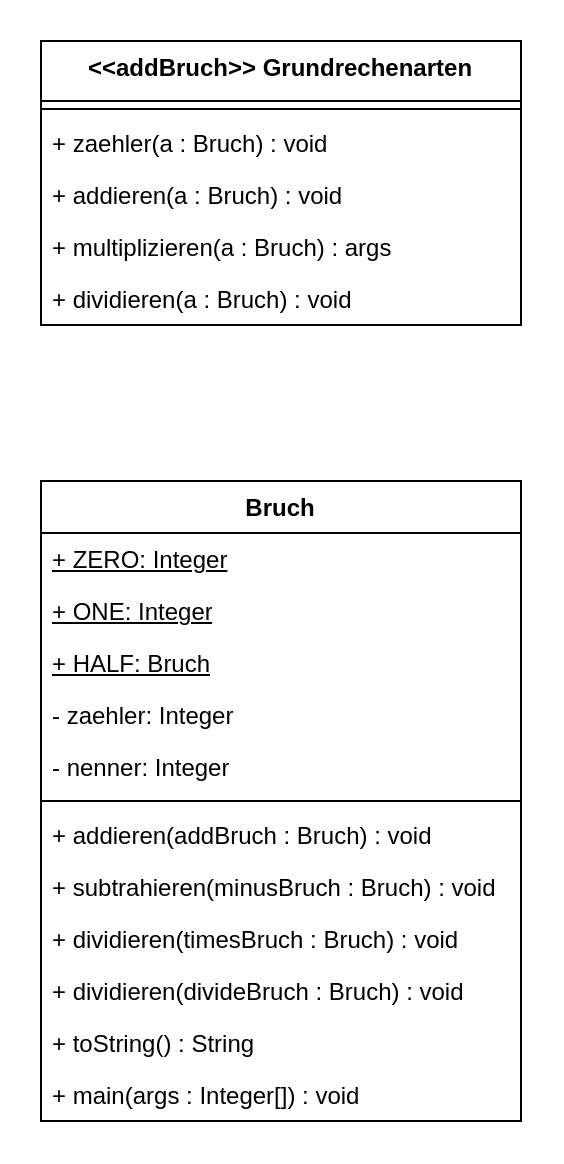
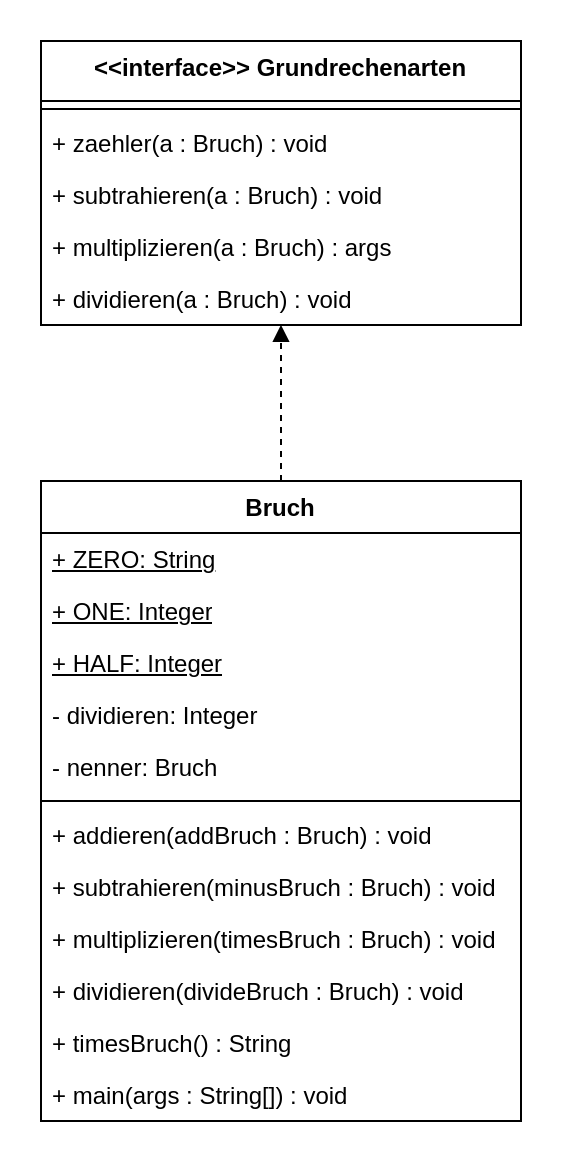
(281, 69) -> (281, 69)
(213, 197) -> (240, 197)
none -> (281, 413)
(144, 561) -> (135, 561)
(131, 665) -> (144, 665)
(161, 717) -> (175, 717)
(158, 769) -> (144, 769)
(278, 941) -> (283, 956)
(175, 1045) -> (189, 1045)
(233, 1097) -> (223, 1097)
